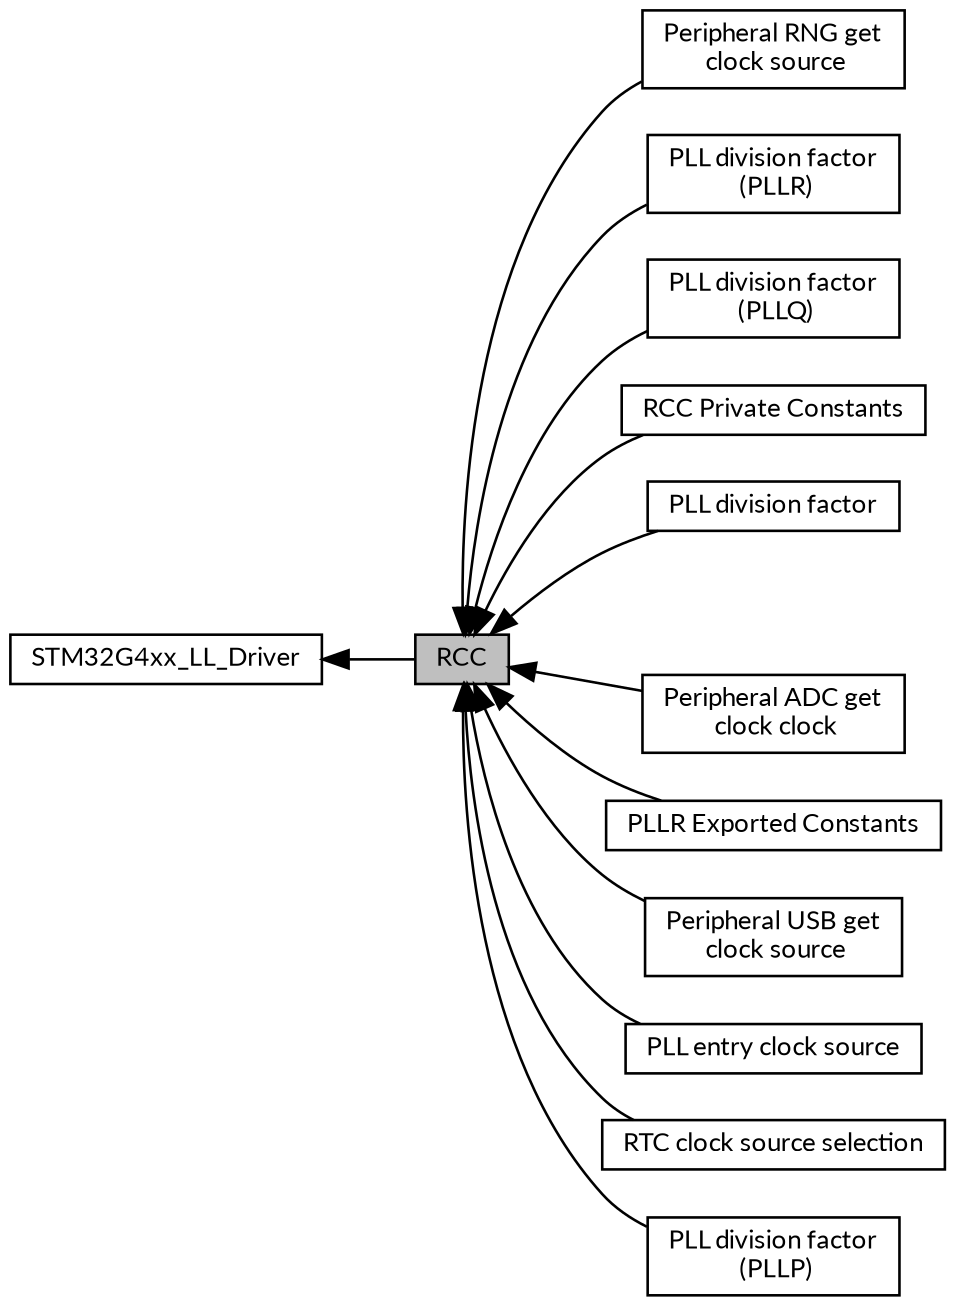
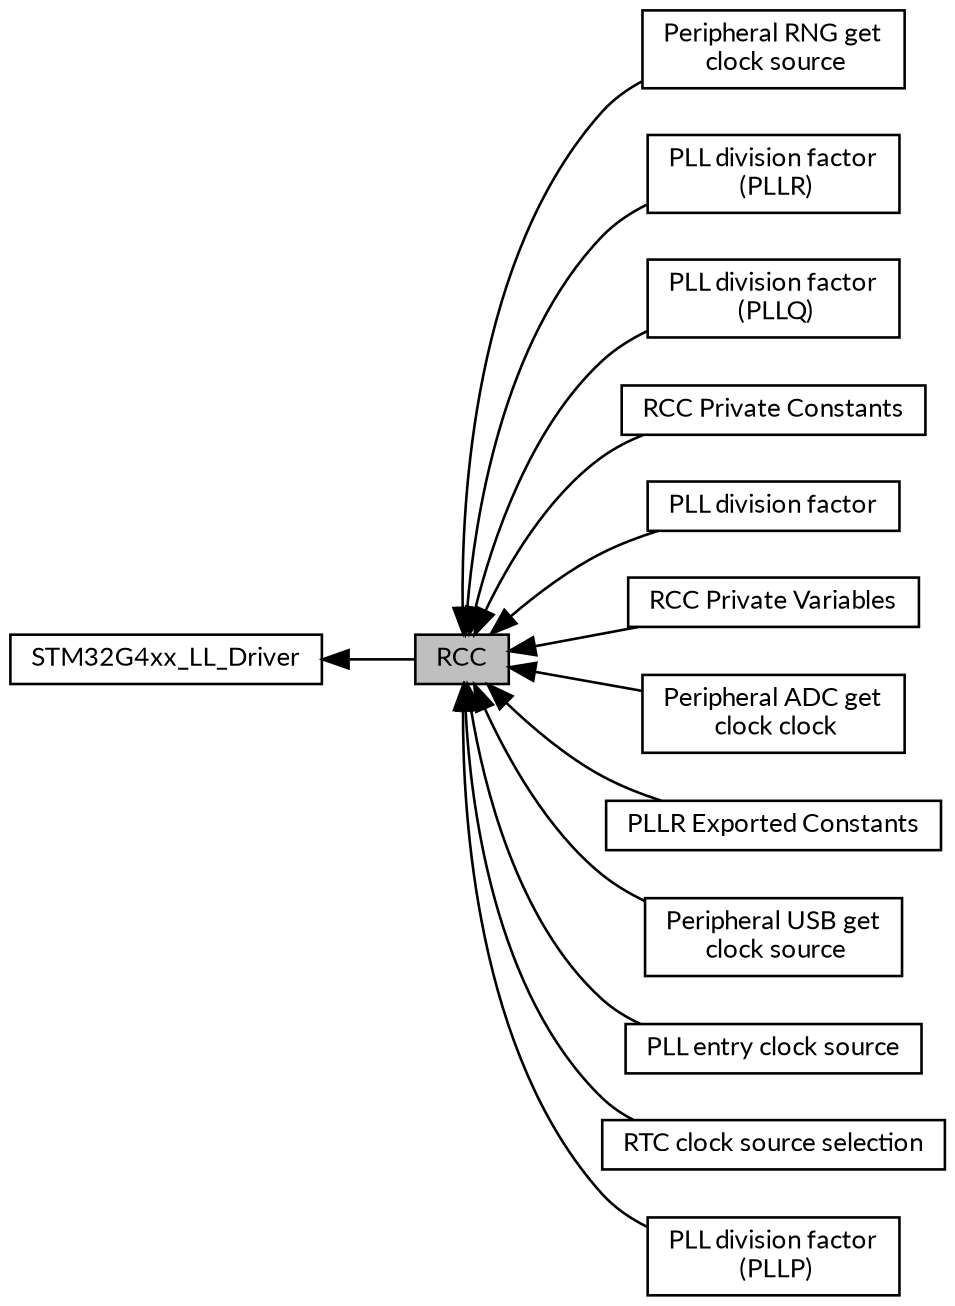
none -> (774, 602)
